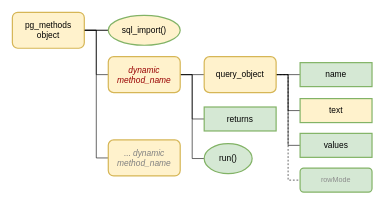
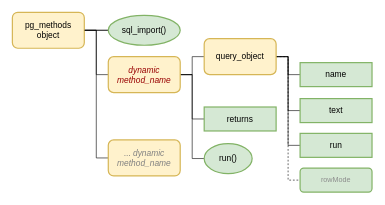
(144, 30) -> (144, 30)
(240, 75) -> (240, 57)
(336, 111) -> (336, 111)
(336, 146) -> (336, 146)
